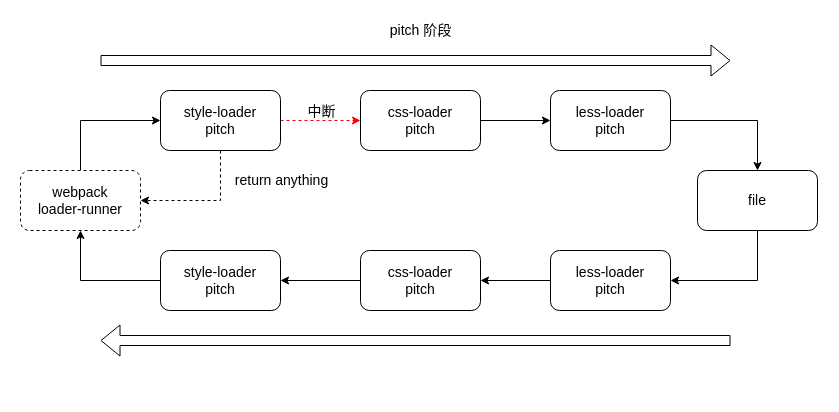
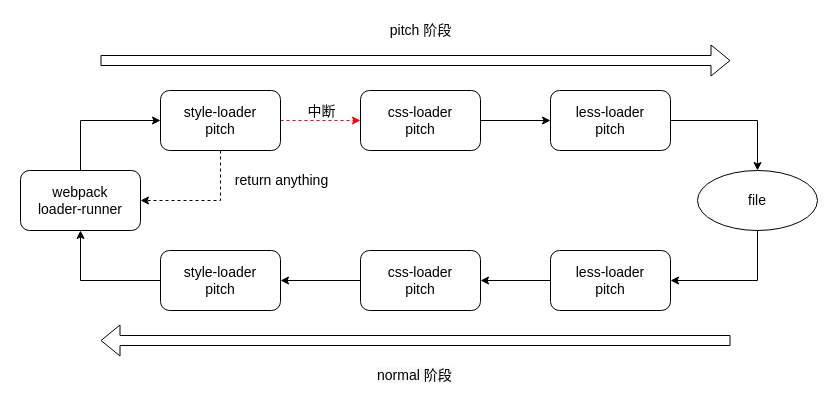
(81, 201) -> (81, 201)
(758, 201) -> (758, 201)
none -> (421, 376)
